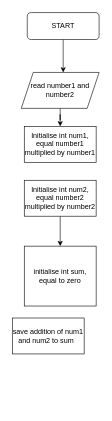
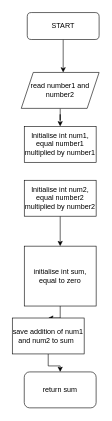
none -> (53, 318)
none -> (50, 366)
none -> (60, 390)
